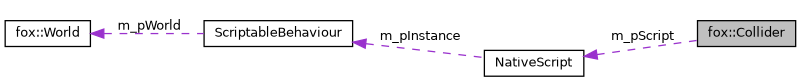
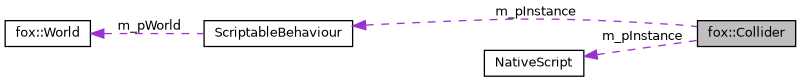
(641, 37) -> (641, 37)
(425, 51) -> (532, 19)
